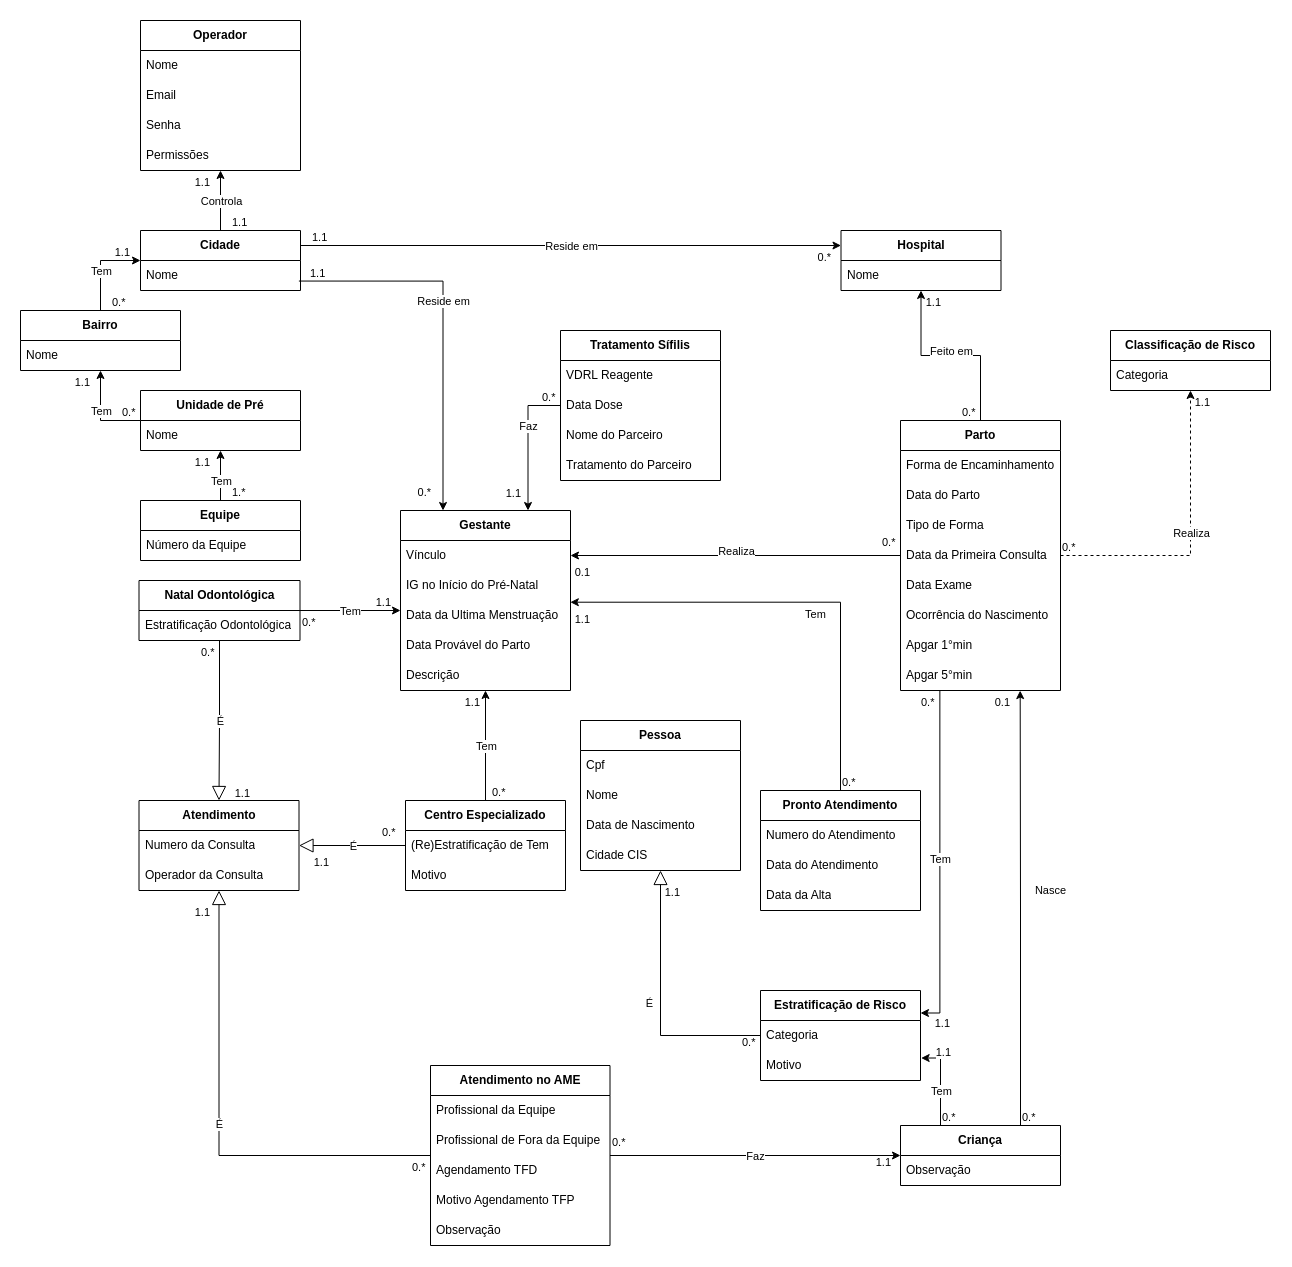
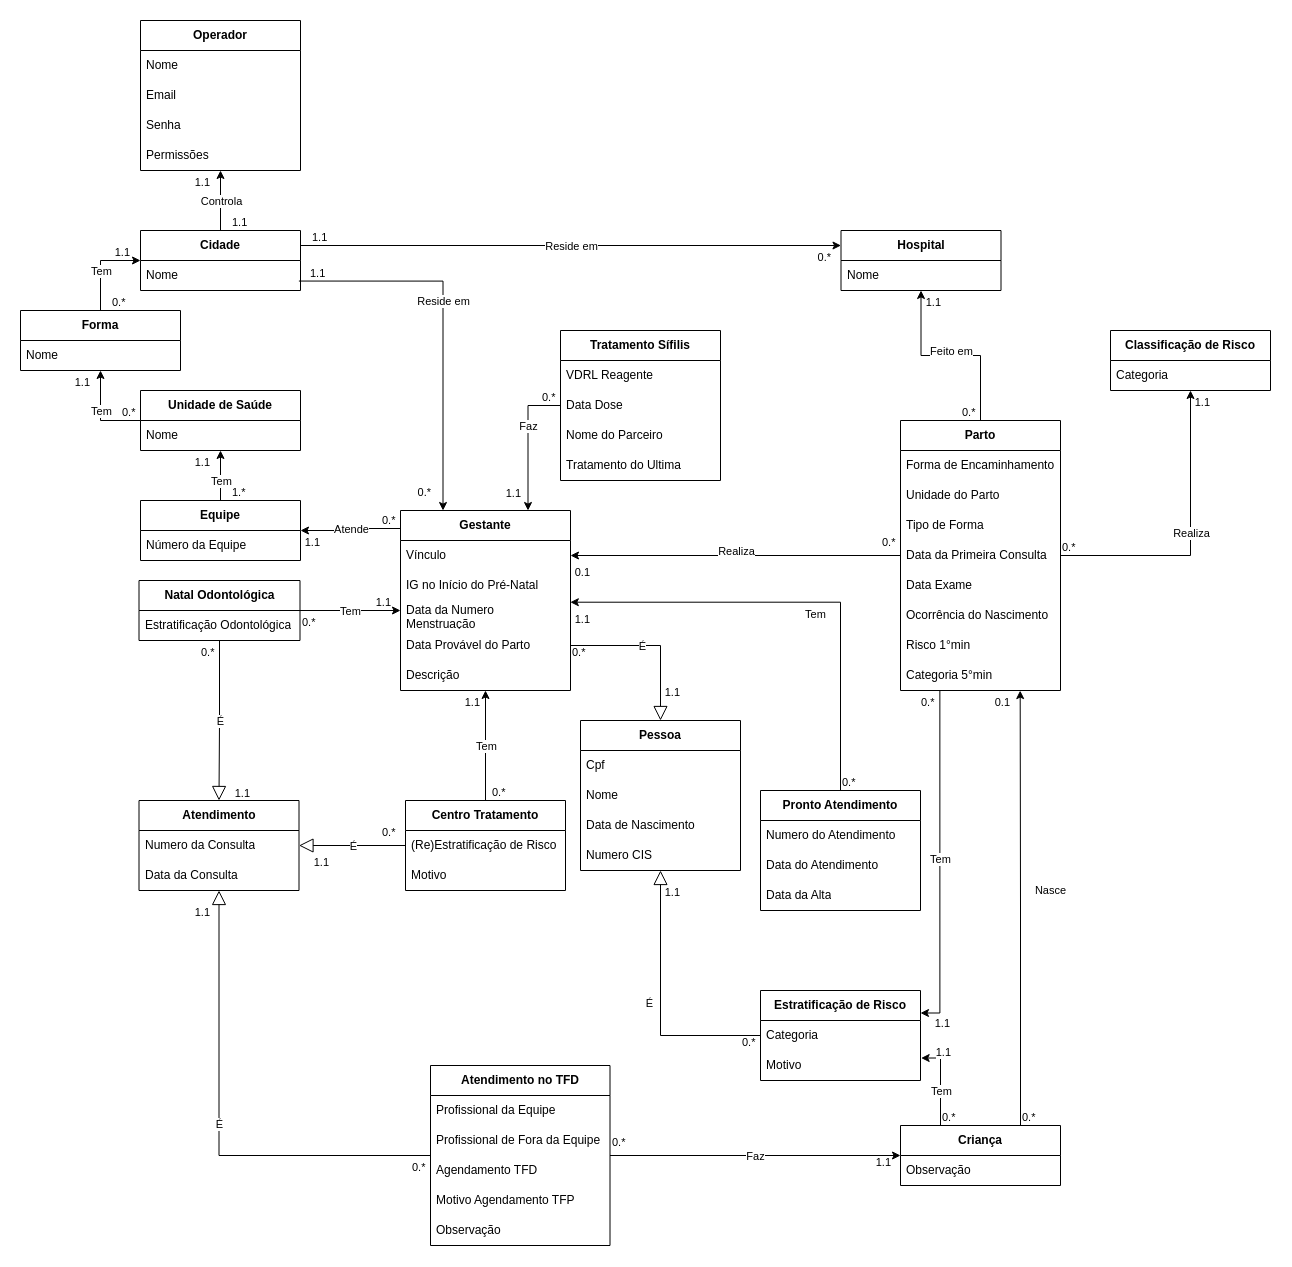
(101, 326) -> (101, 326)
(221, 406) -> (221, 406)
(636, 466) -> (627, 466)
(947, 496) -> (956, 496)
none -> (354, 529)
(1134, 556) -> (1134, 556)
(486, 616) -> (487, 616)
none -> (646, 646)
(940, 646) -> (939, 646)
(940, 676) -> (952, 676)
(486, 816) -> (486, 816)
(487, 846) -> (487, 846)
(617, 856) -> (619, 856)
(208, 876) -> (195, 876)
(521, 1081) -> (521, 1081)
